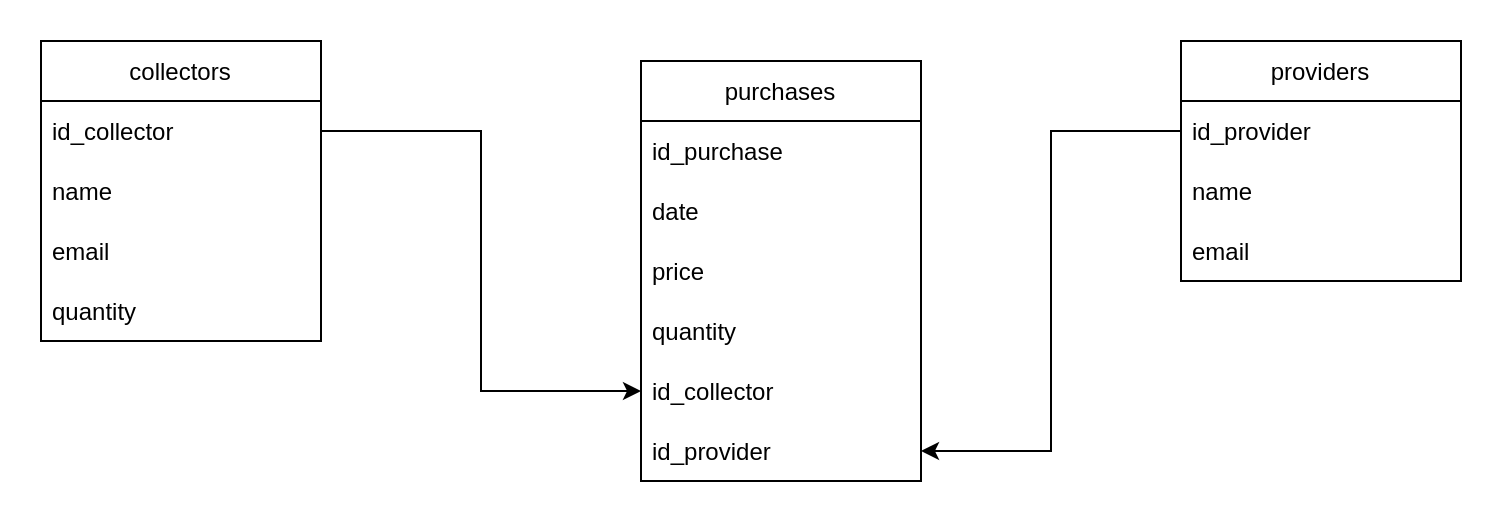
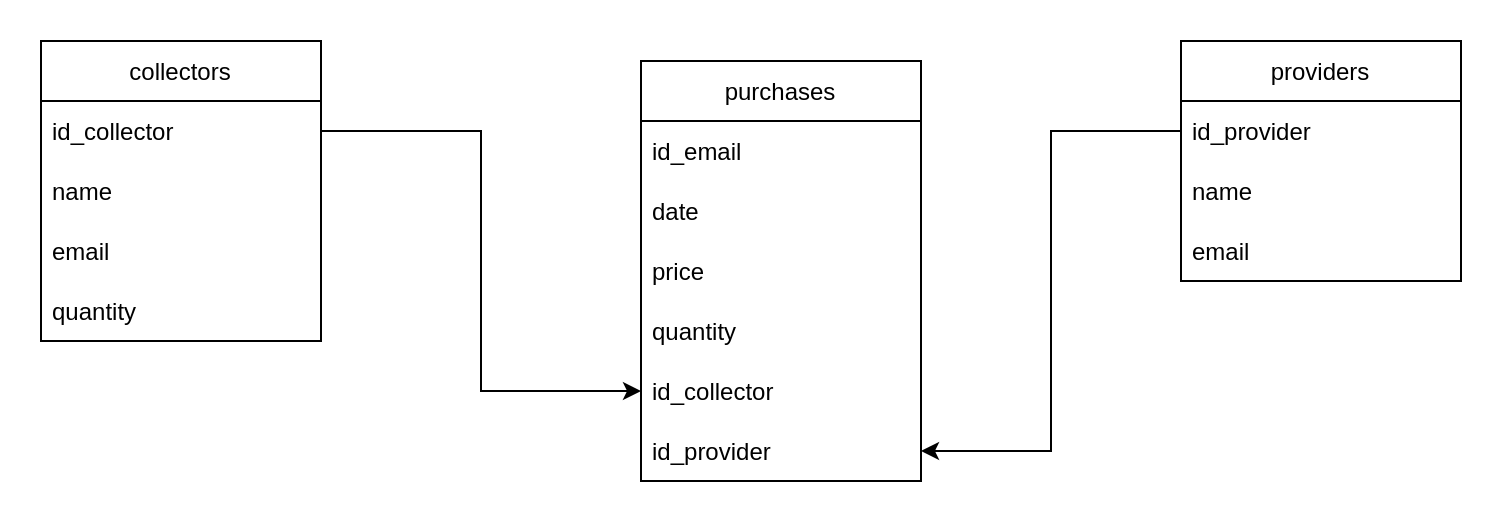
(723, 152) -> (696, 152)
